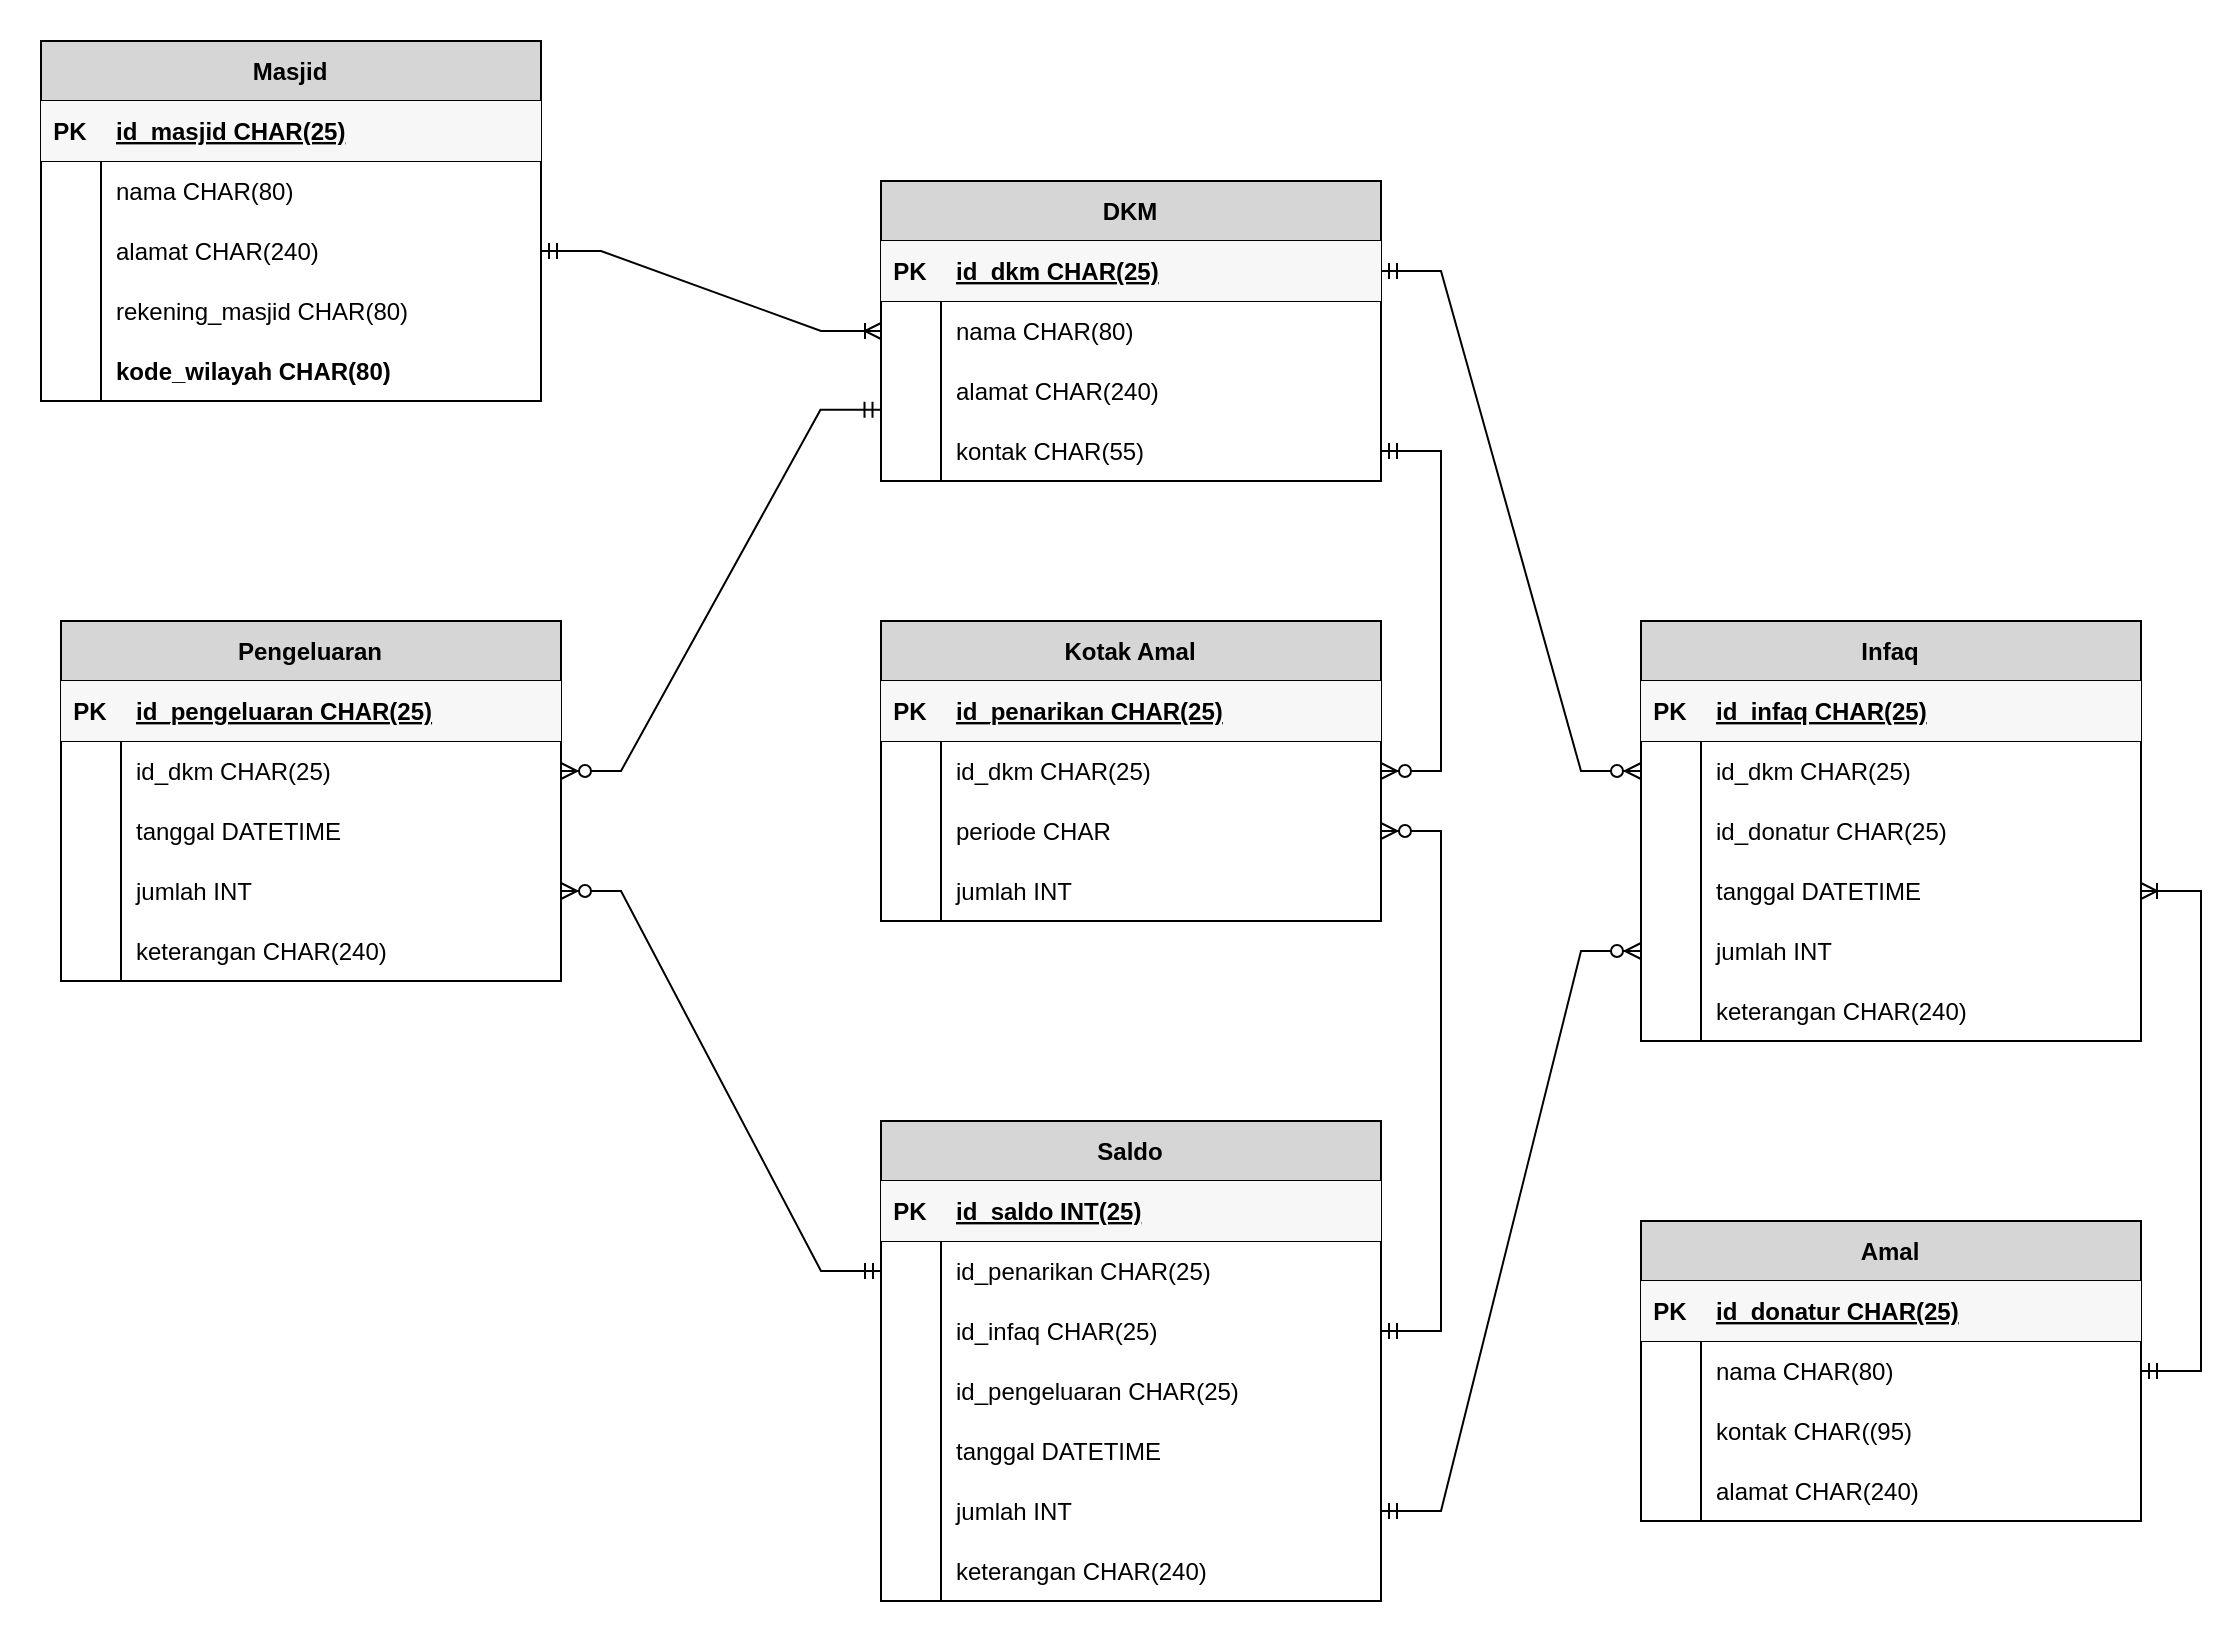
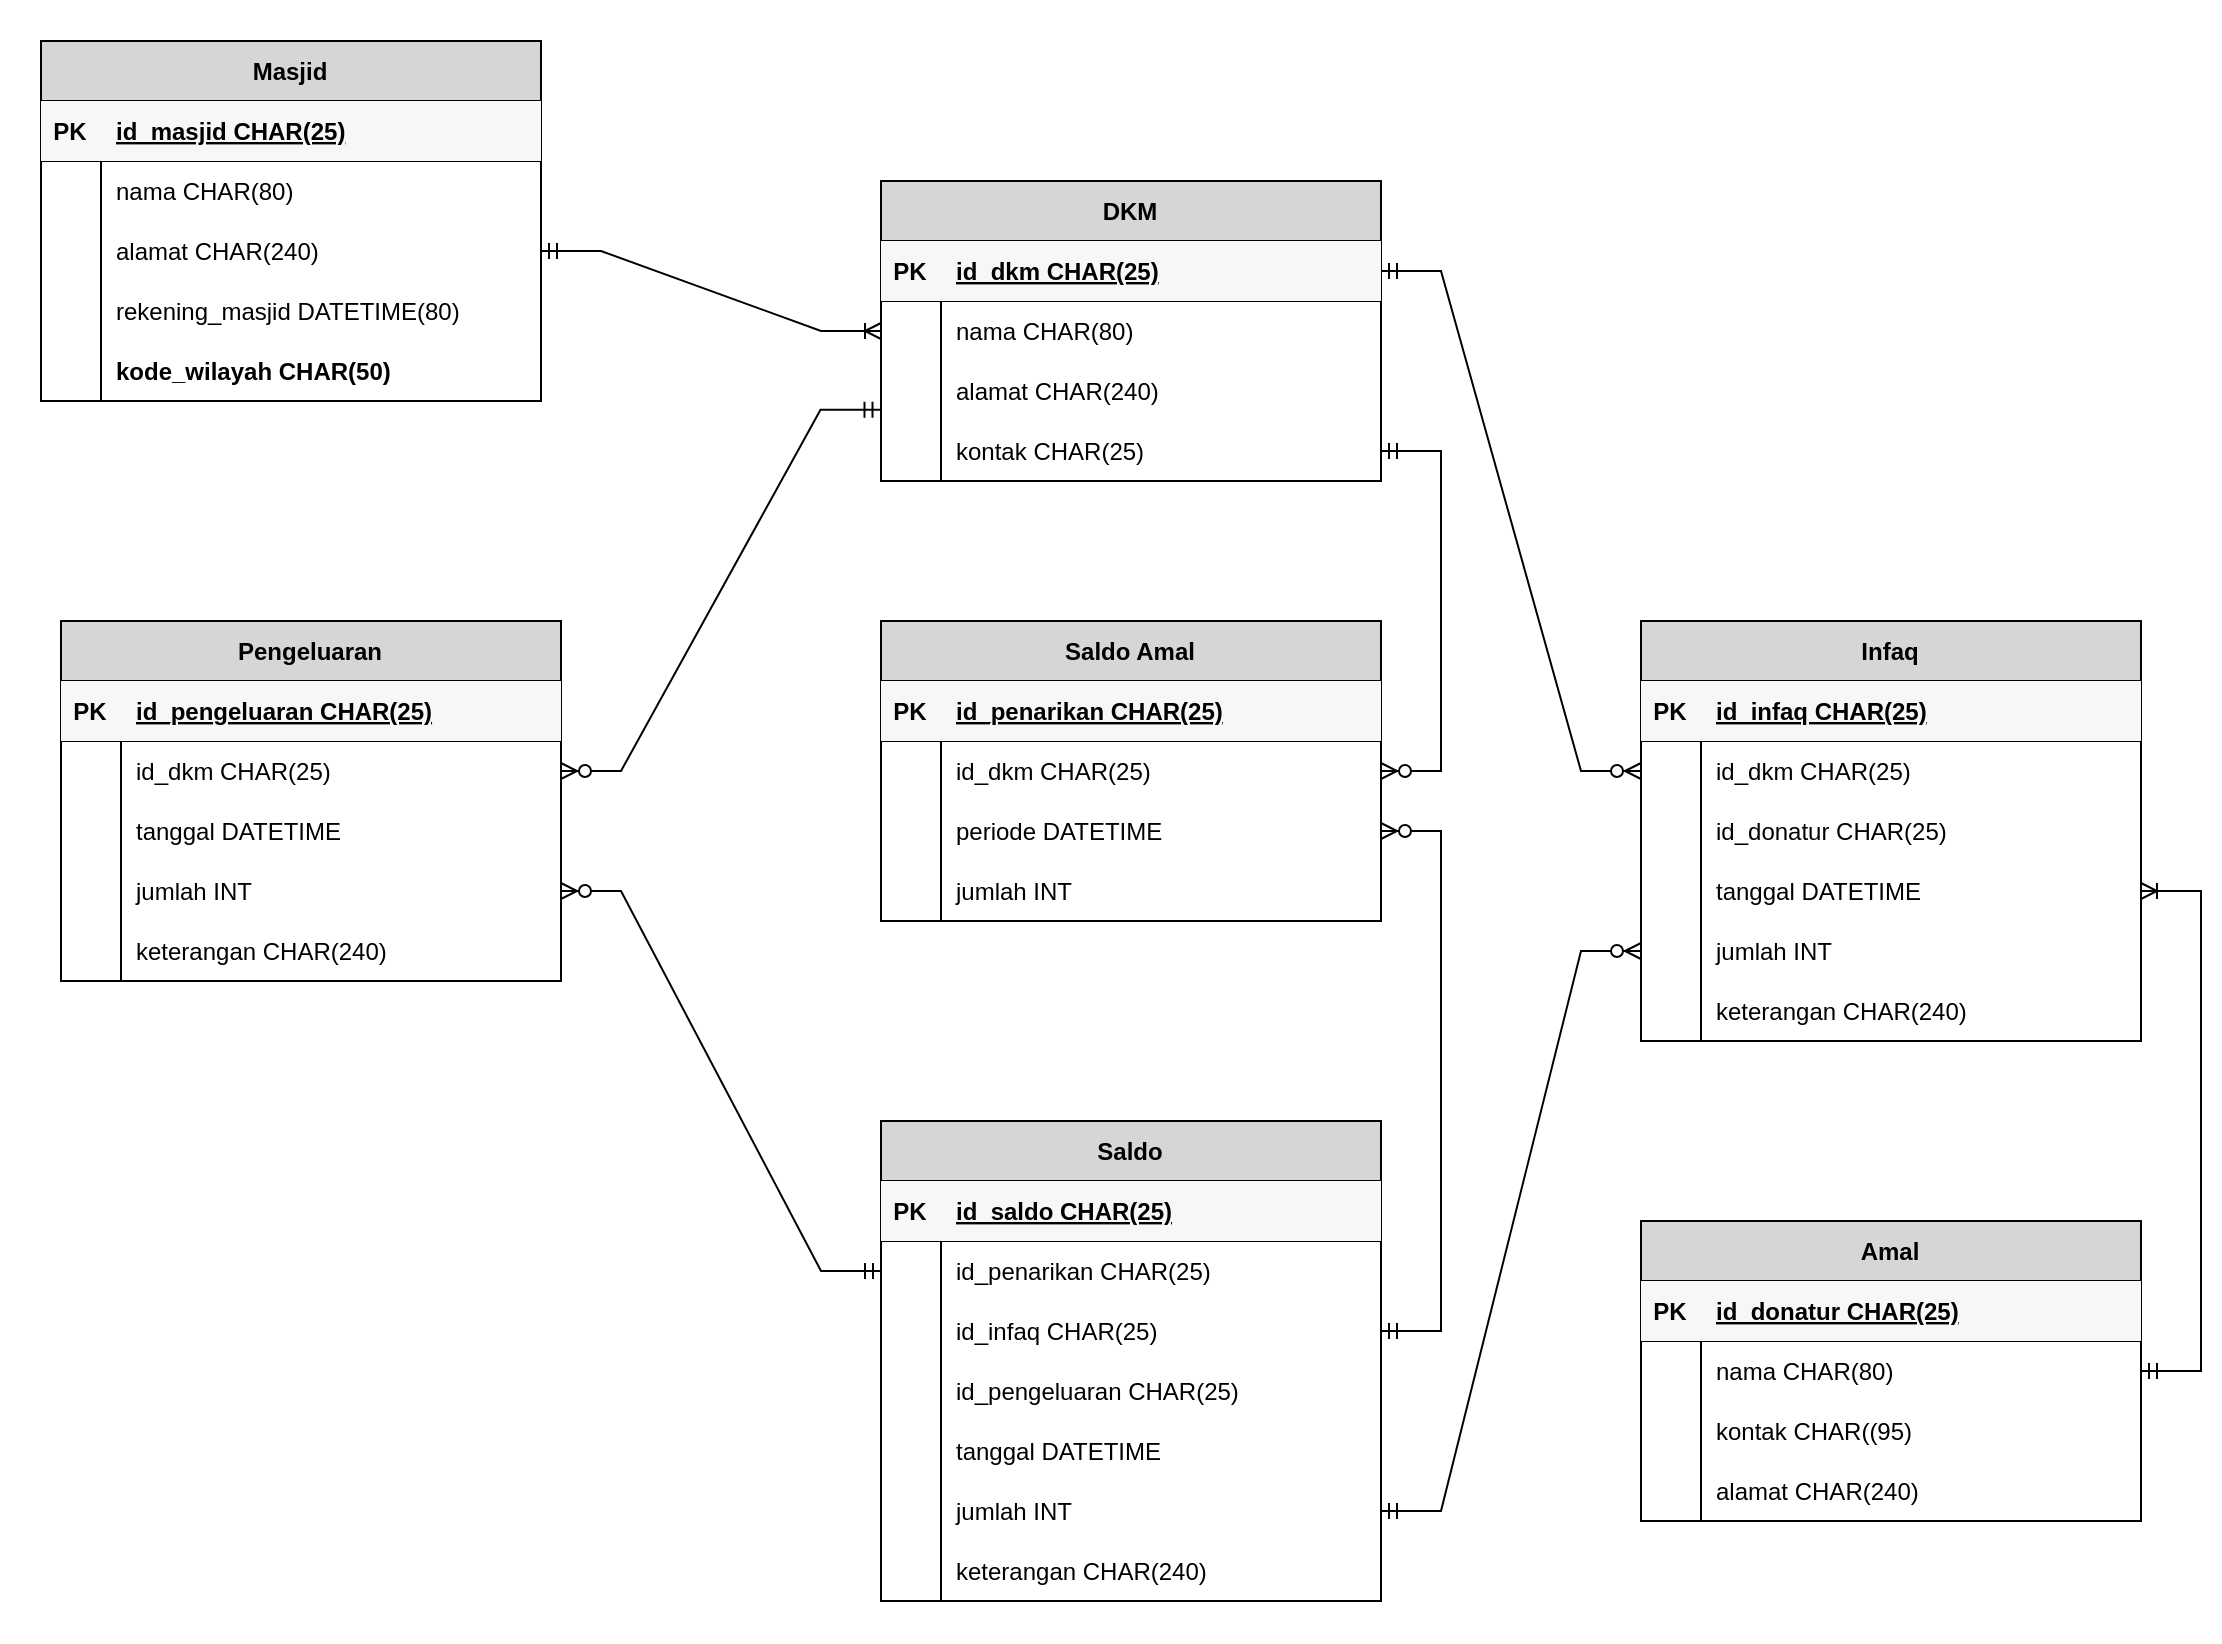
(268, 312) -> (295, 312)
(248, 372) -> (248, 372)
(1054, 452) -> (1054, 452)
(1130, 652) -> (1130, 652)
(1030, 832) -> (1057, 832)
(1054, 1212) -> (1061, 1212)
